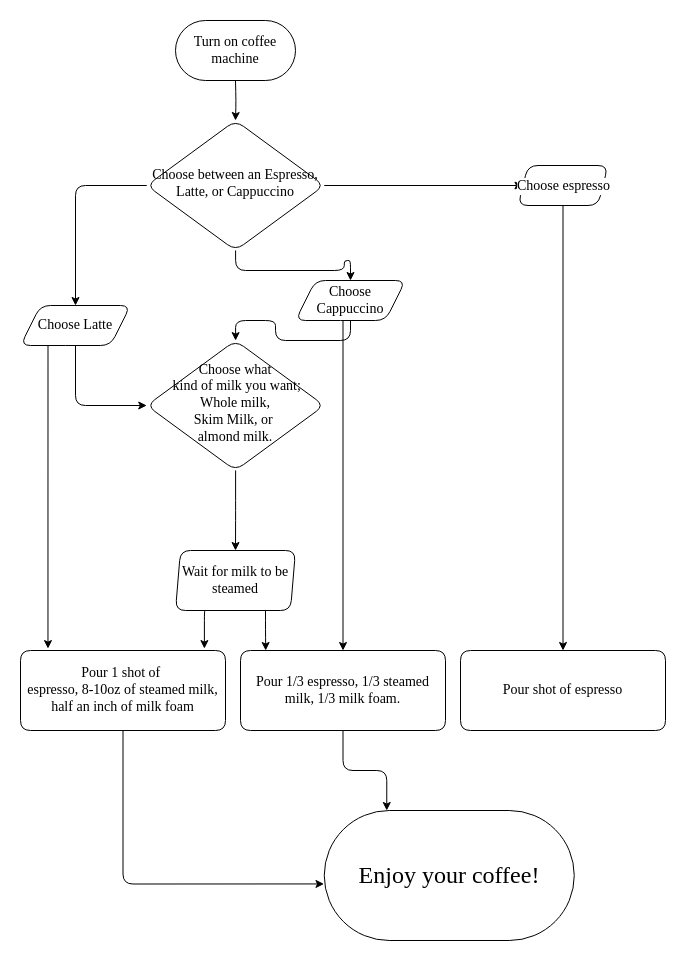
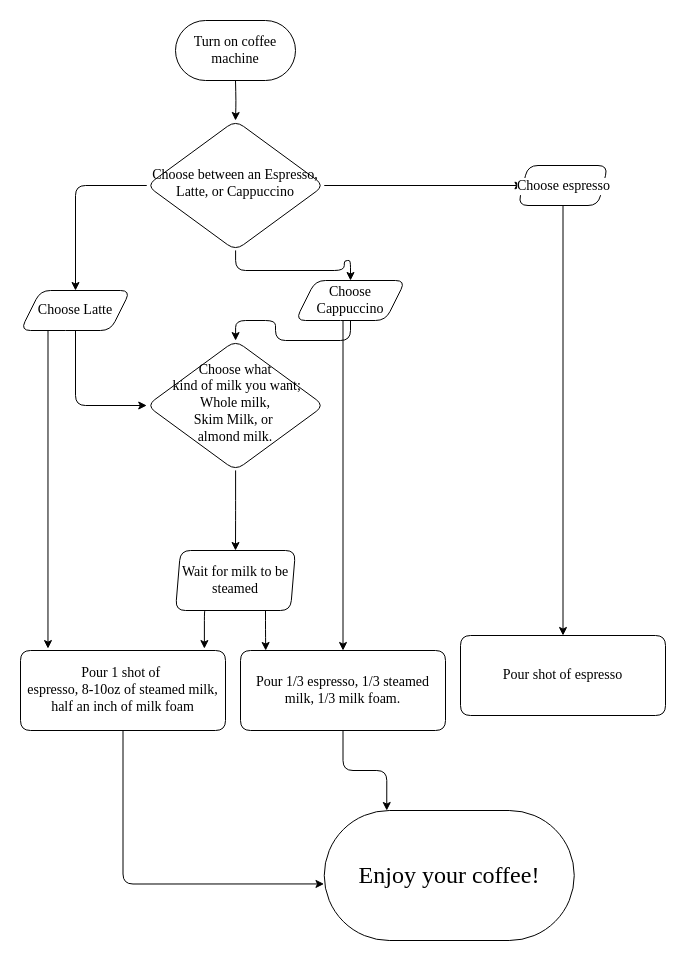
(76, 326) -> (76, 311)
(563, 691) -> (563, 676)
